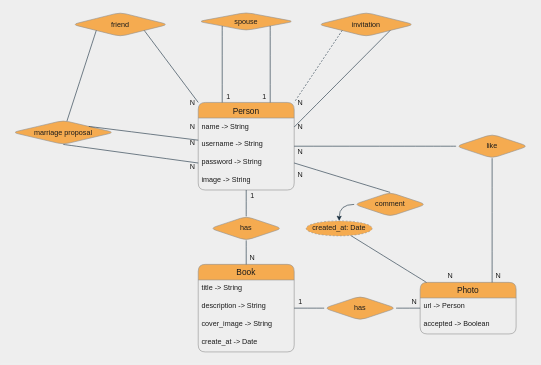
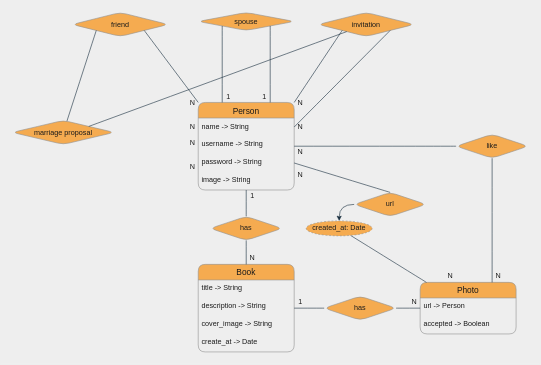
(318, 66) -> (318, 66)
(142, 133) -> (212, 81)
(130, 154) -> none
(390, 204) -> (390, 204)
